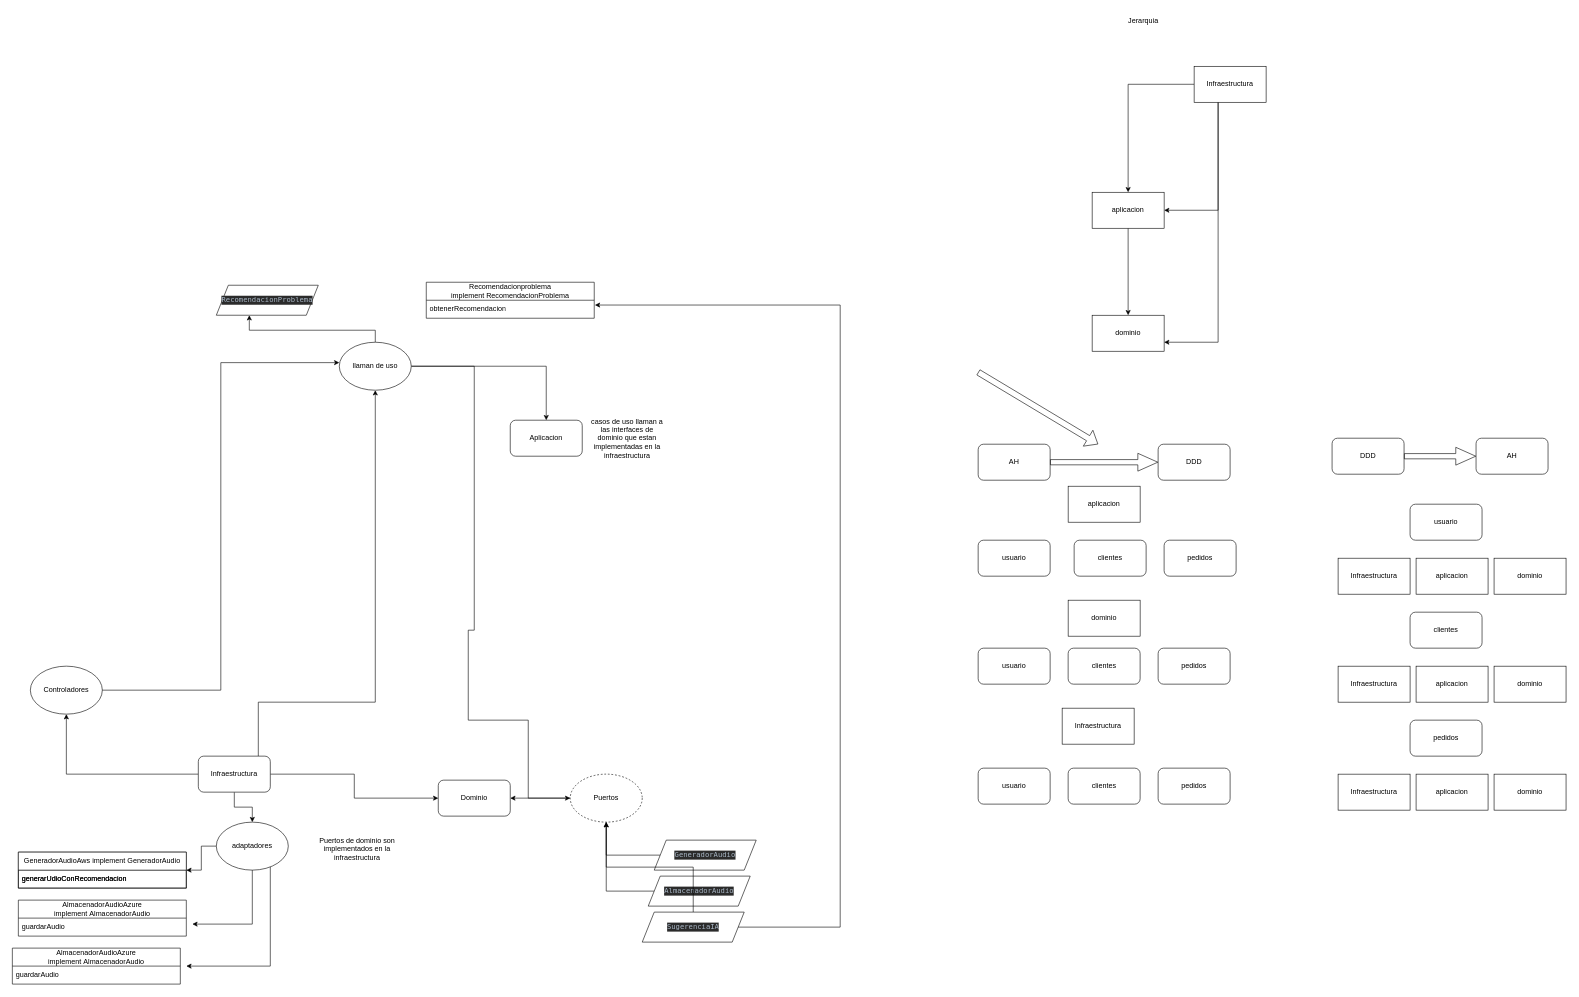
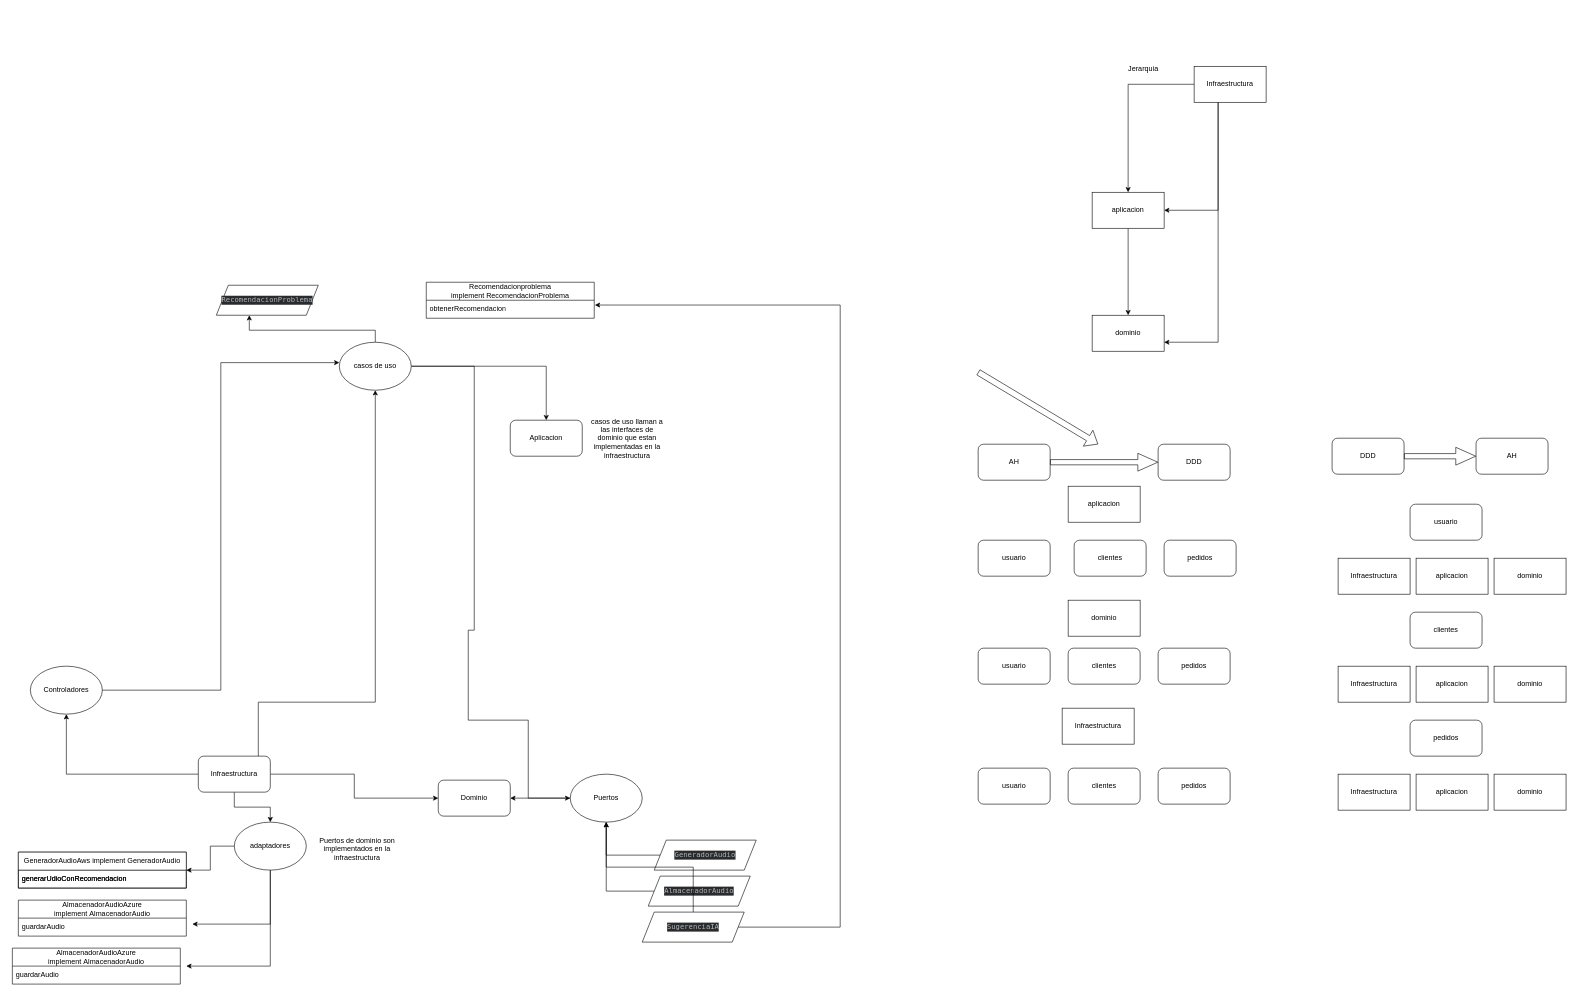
(1143, 21) -> (1143, 69)
(375, 366) -> (375, 366)
(606, 798) -> (606, 798)
(252, 846) -> (270, 846)
